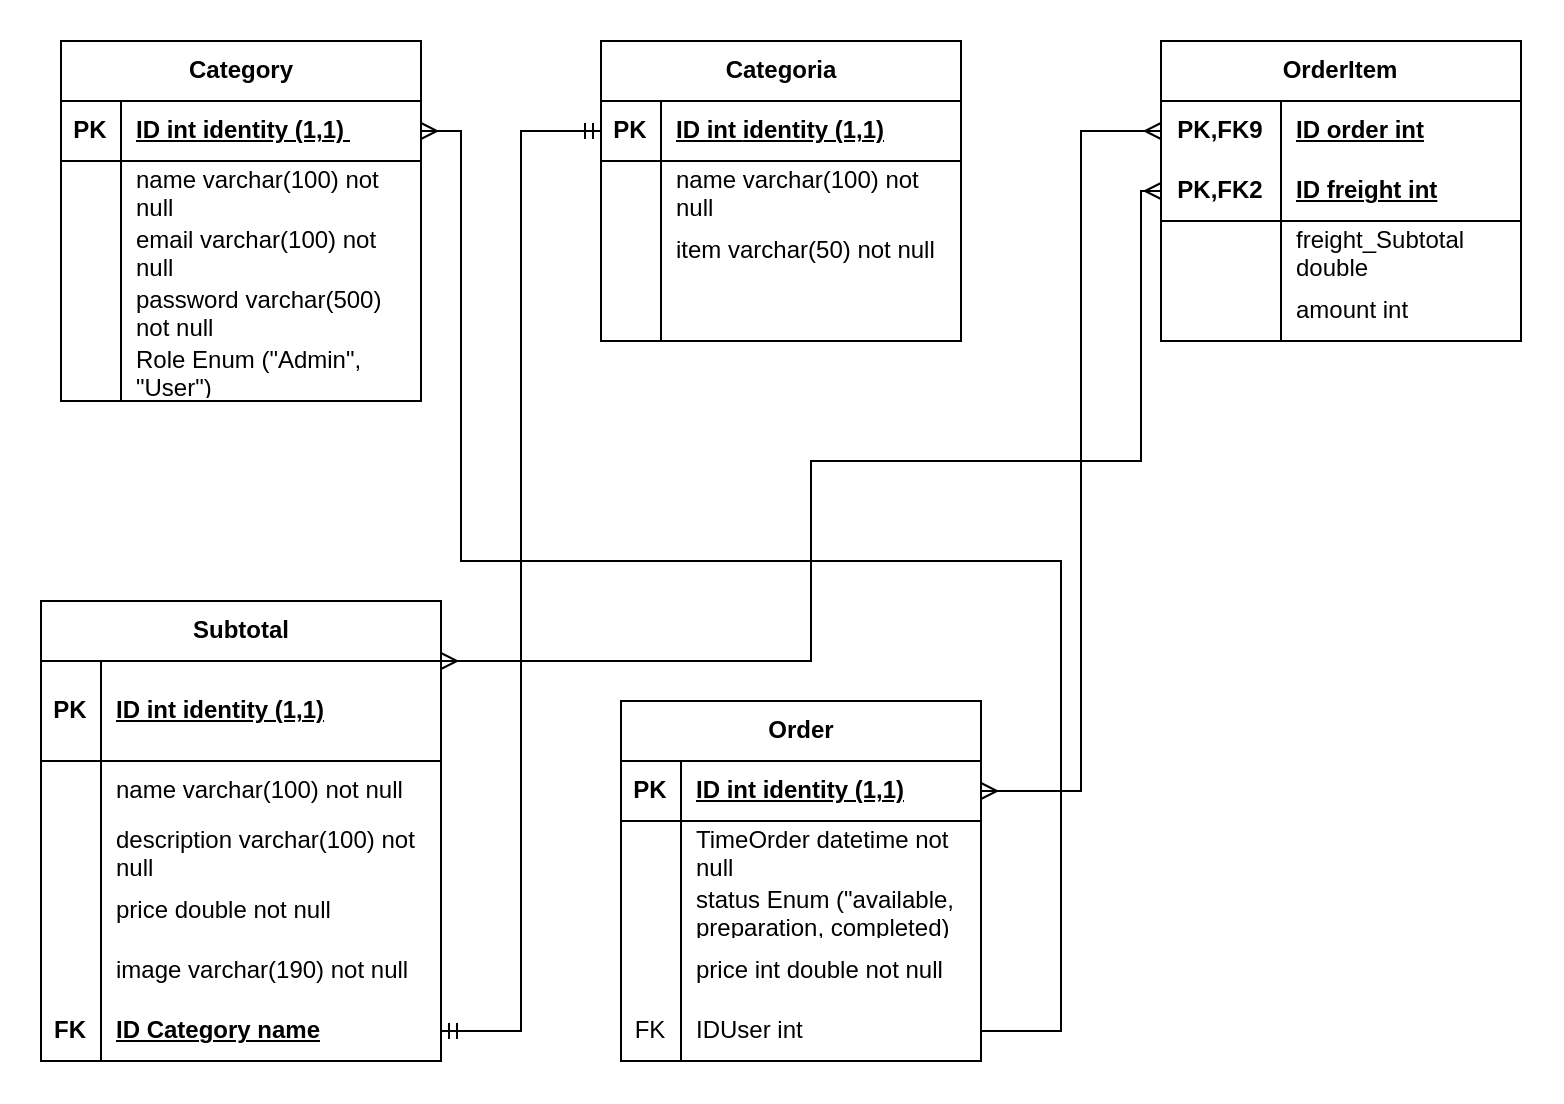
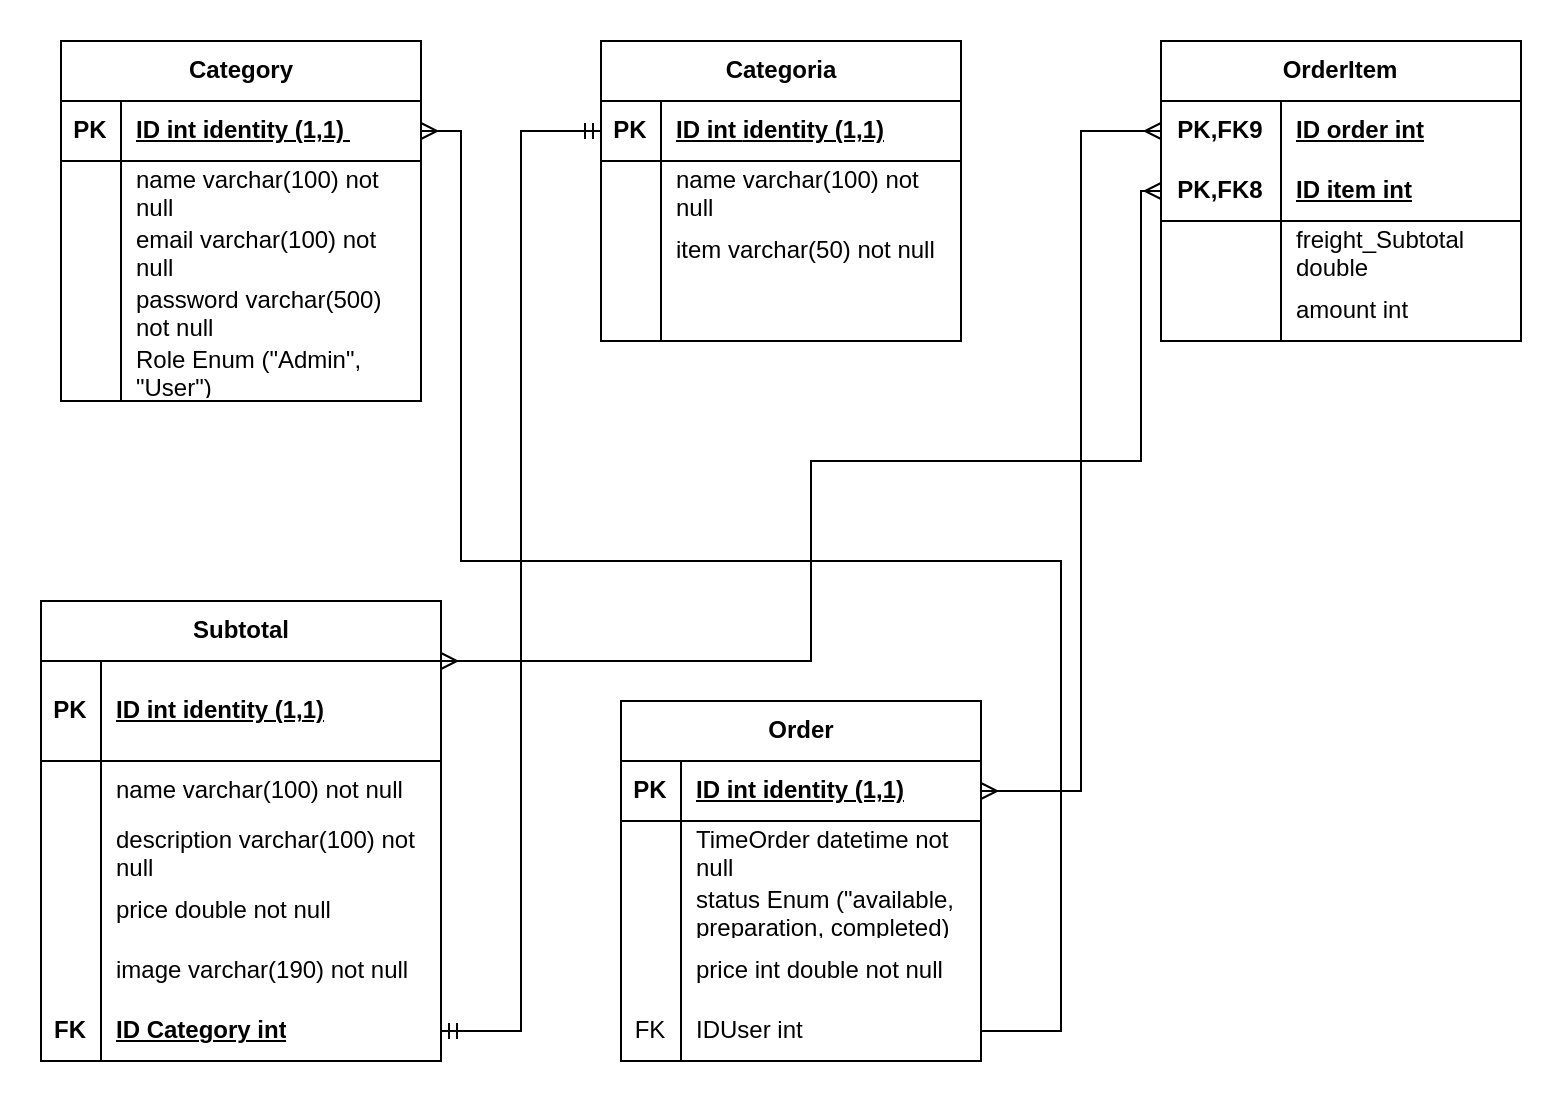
(1221, 191) -> (1221, 191)
(1379, 191) -> (1358, 191)
(218, 1031) -> (208, 1031)
